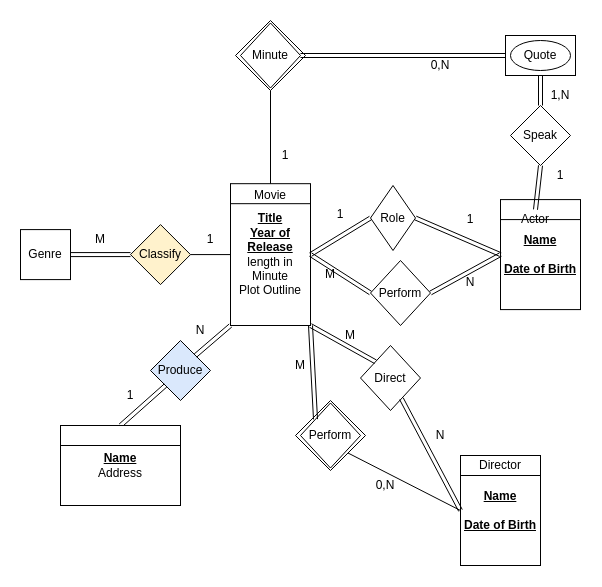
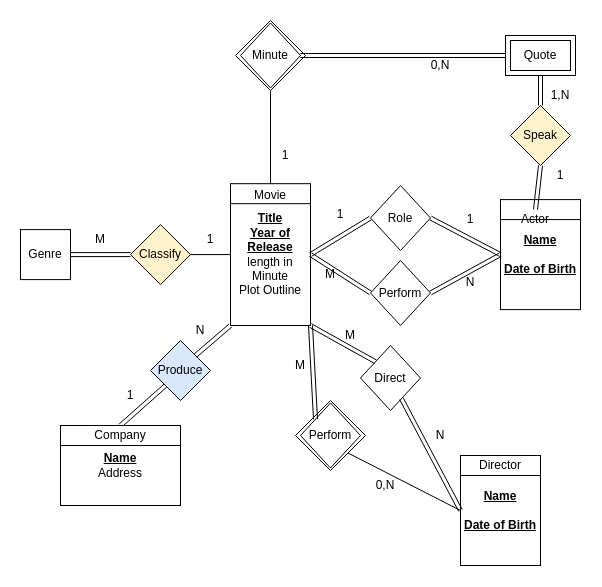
(541, 56) -> (541, 56)
(541, 136) -> (541, 136)
(393, 218) -> (401, 218)
none -> (121, 436)
